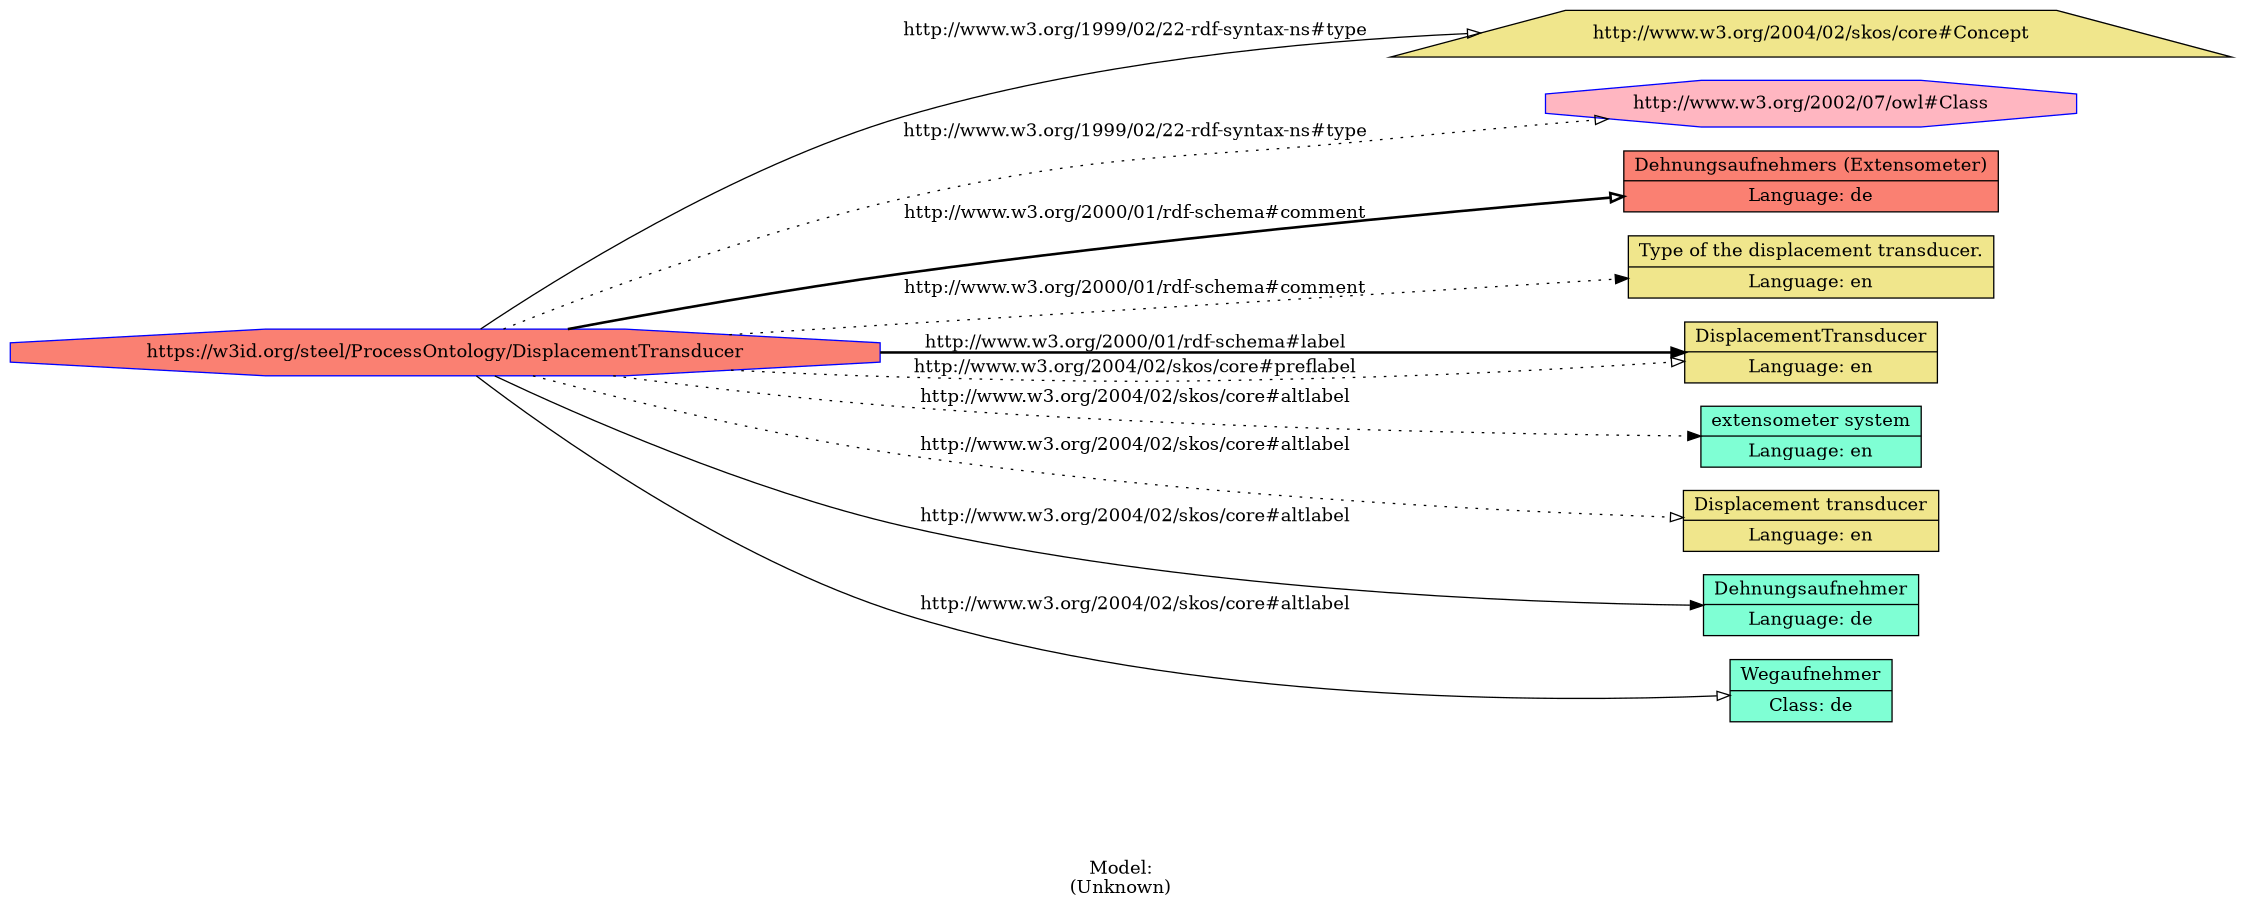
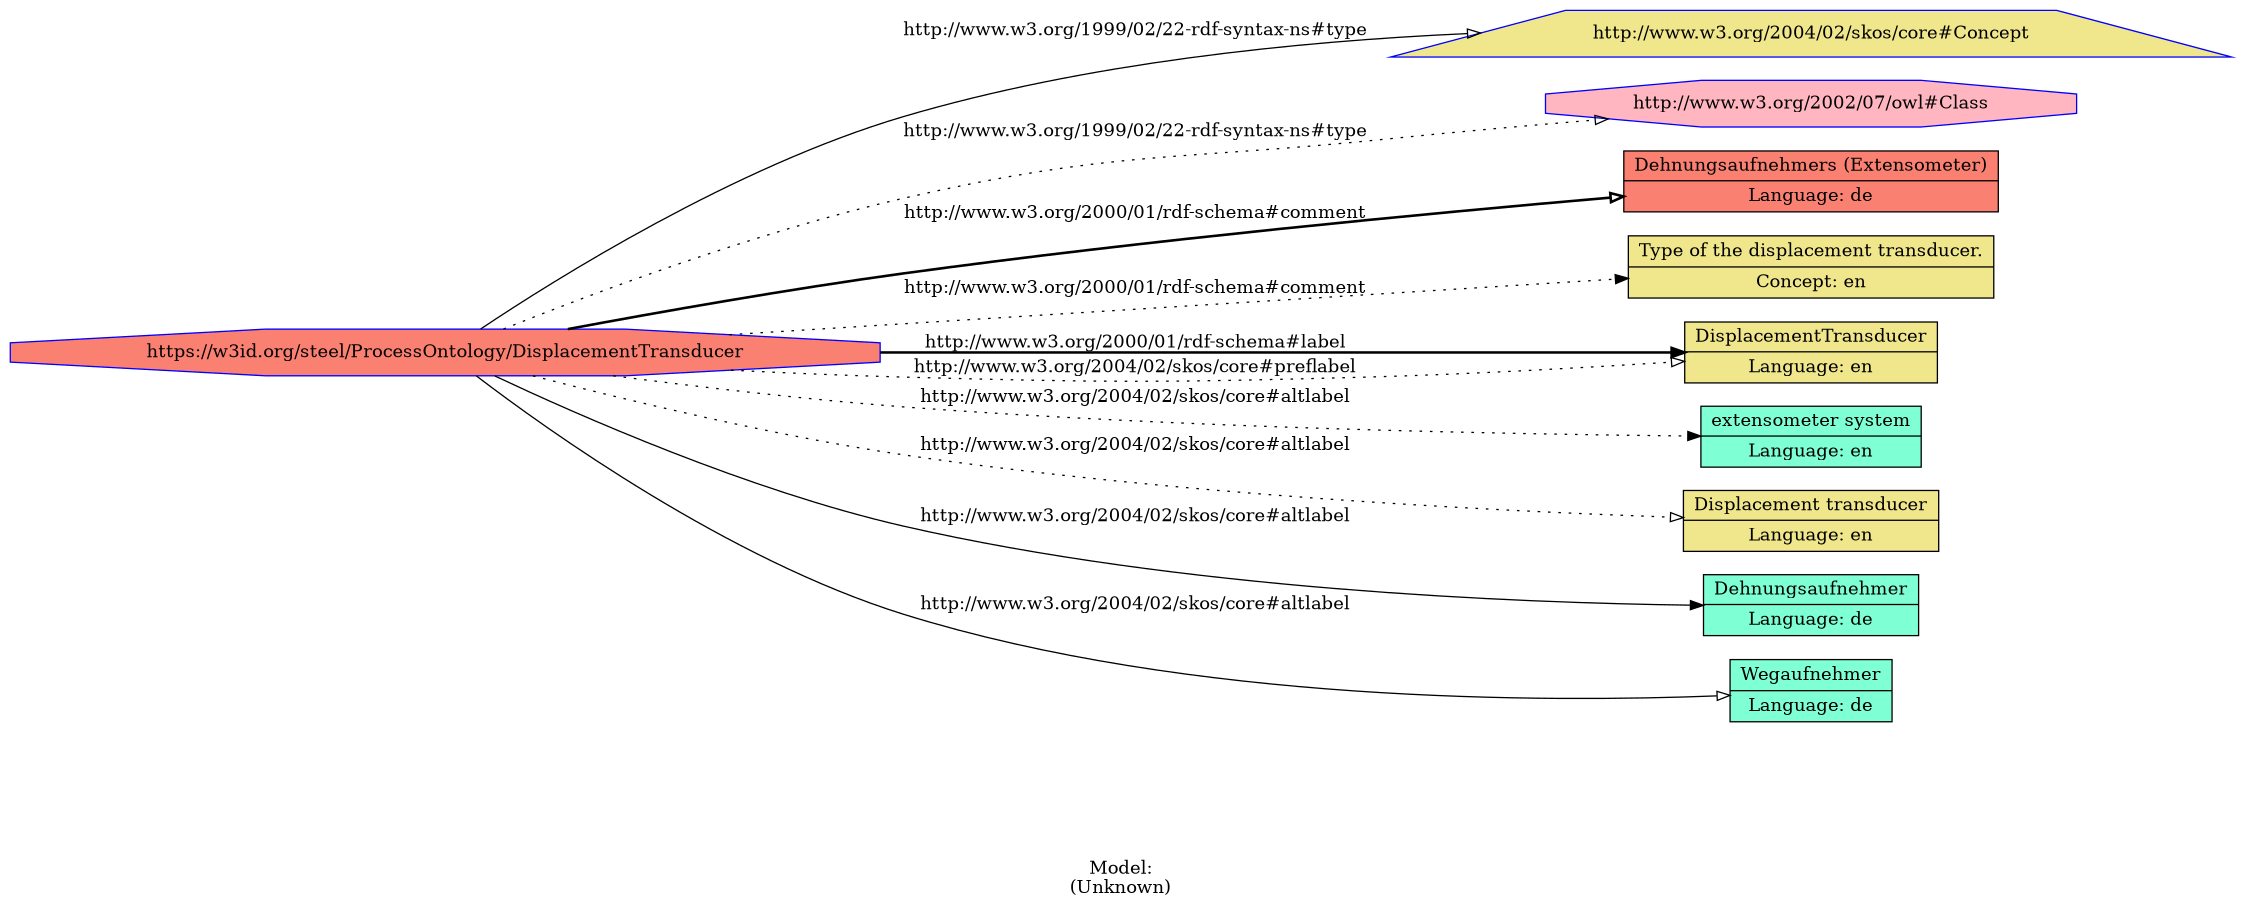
(1811, 34) -> (1811, 34)
(1811, 282) -> (1811, 282)
(1811, 706) -> (1811, 706)
